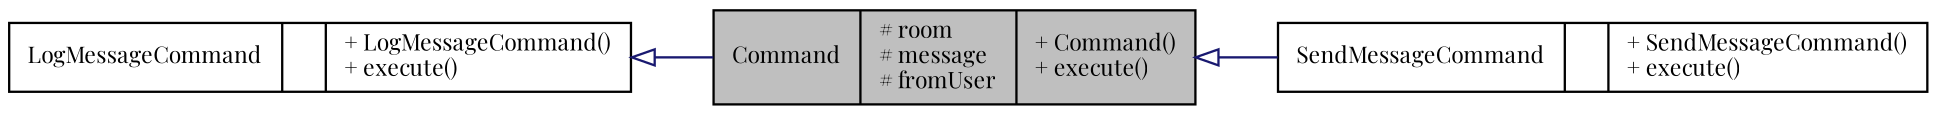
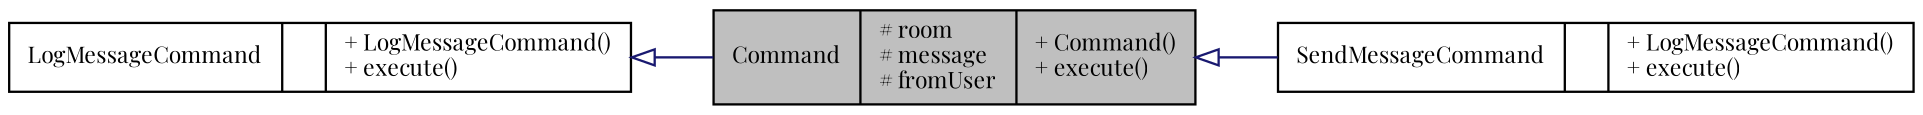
(1768, 44) -> (1761, 44)
